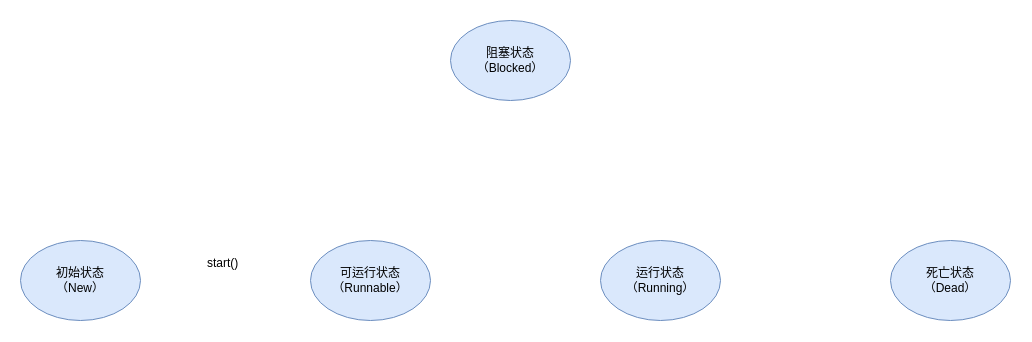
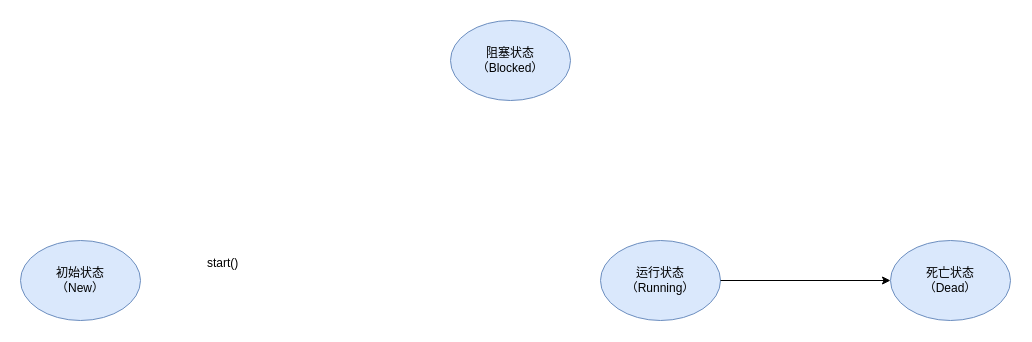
(371, 281) -> none
none -> (802, 281)
